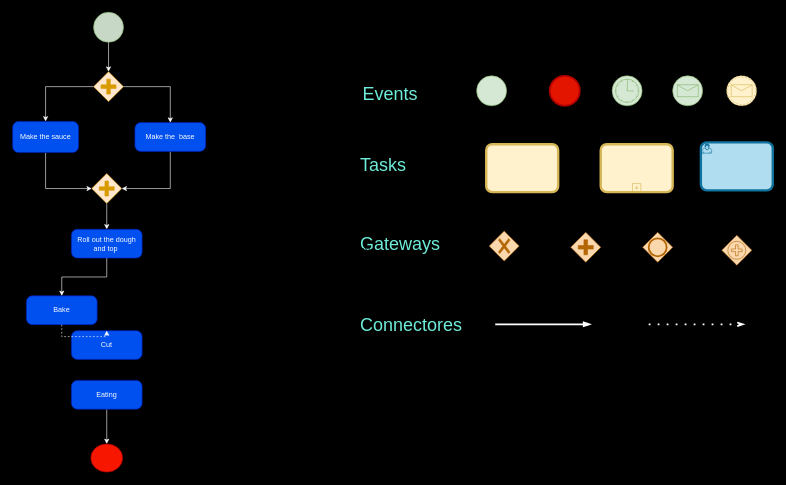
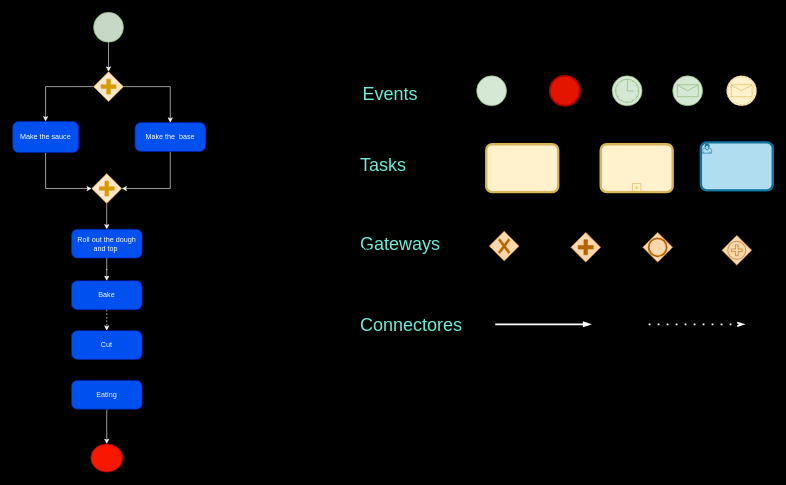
(62, 311) -> (107, 296)
